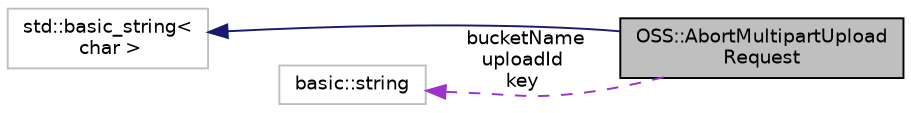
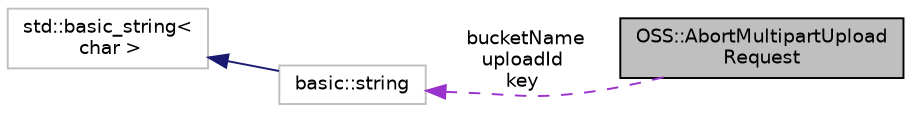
(424, 26) -> (253, 66)
